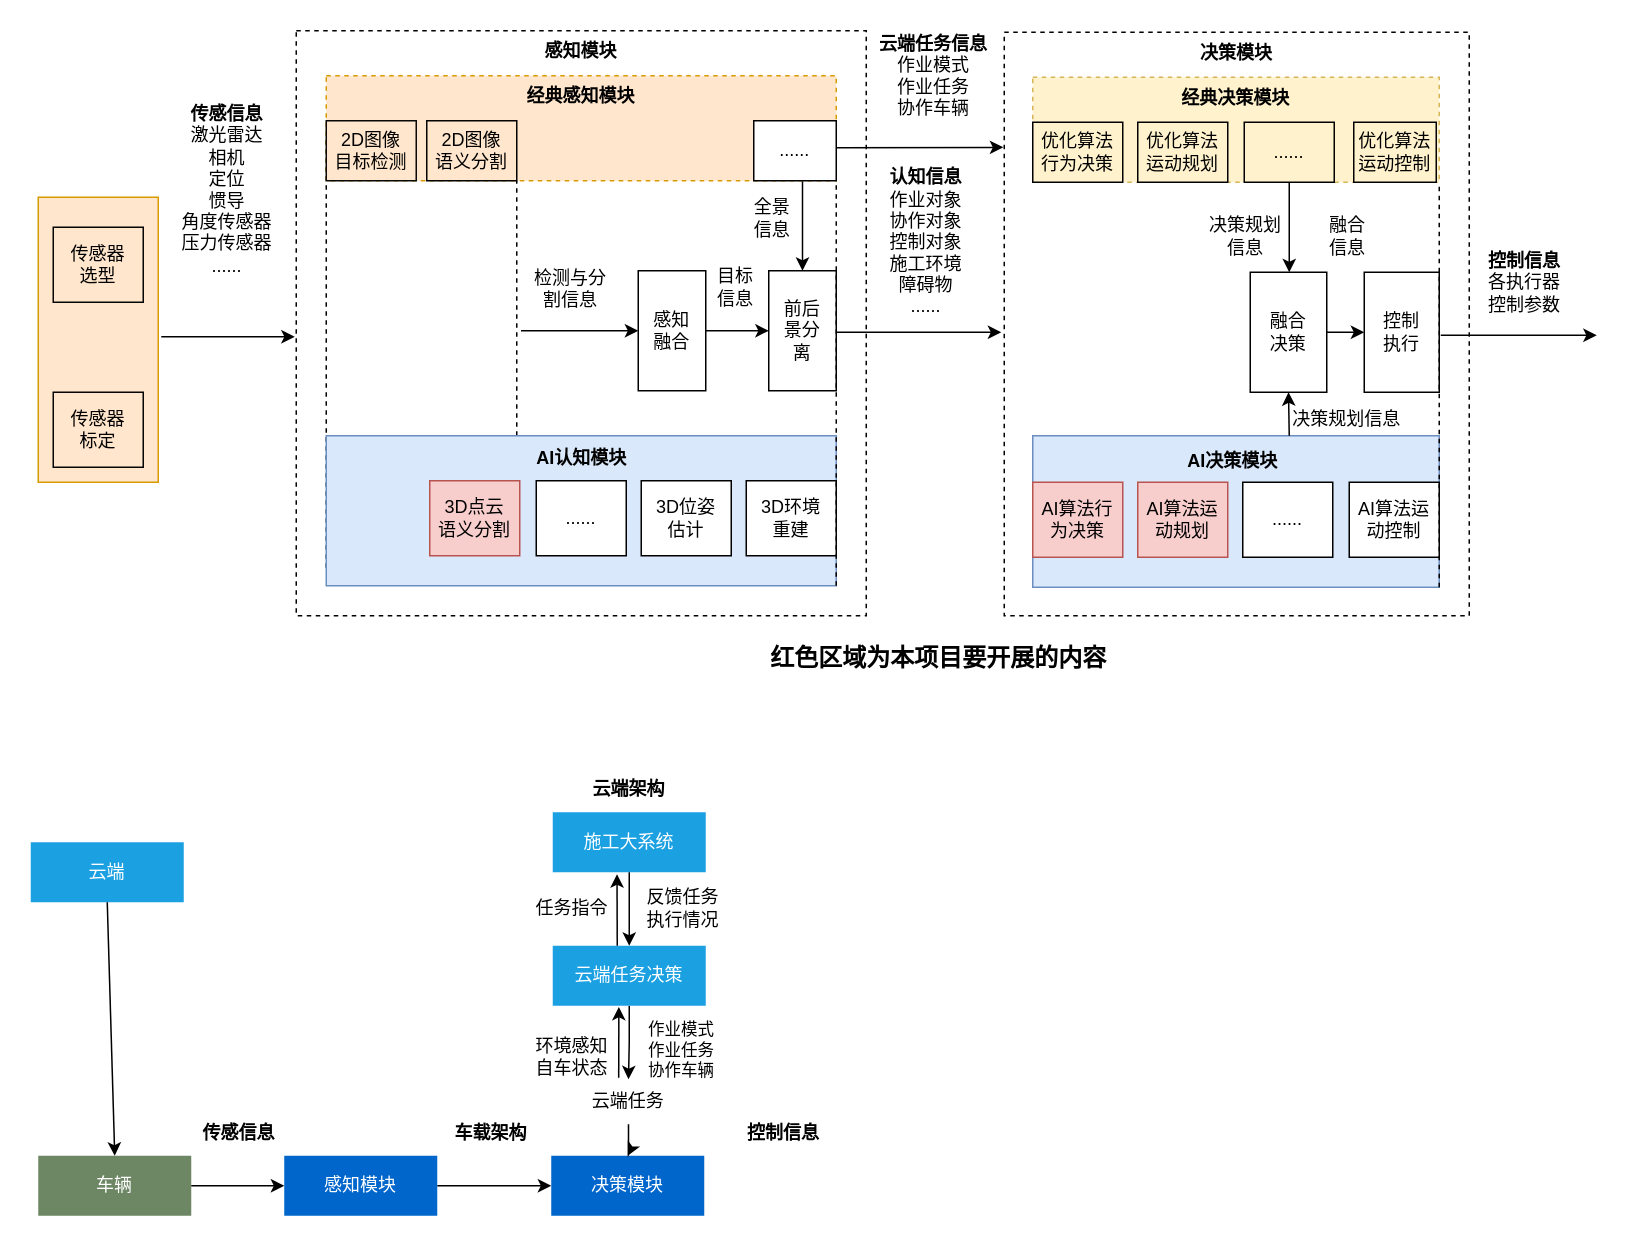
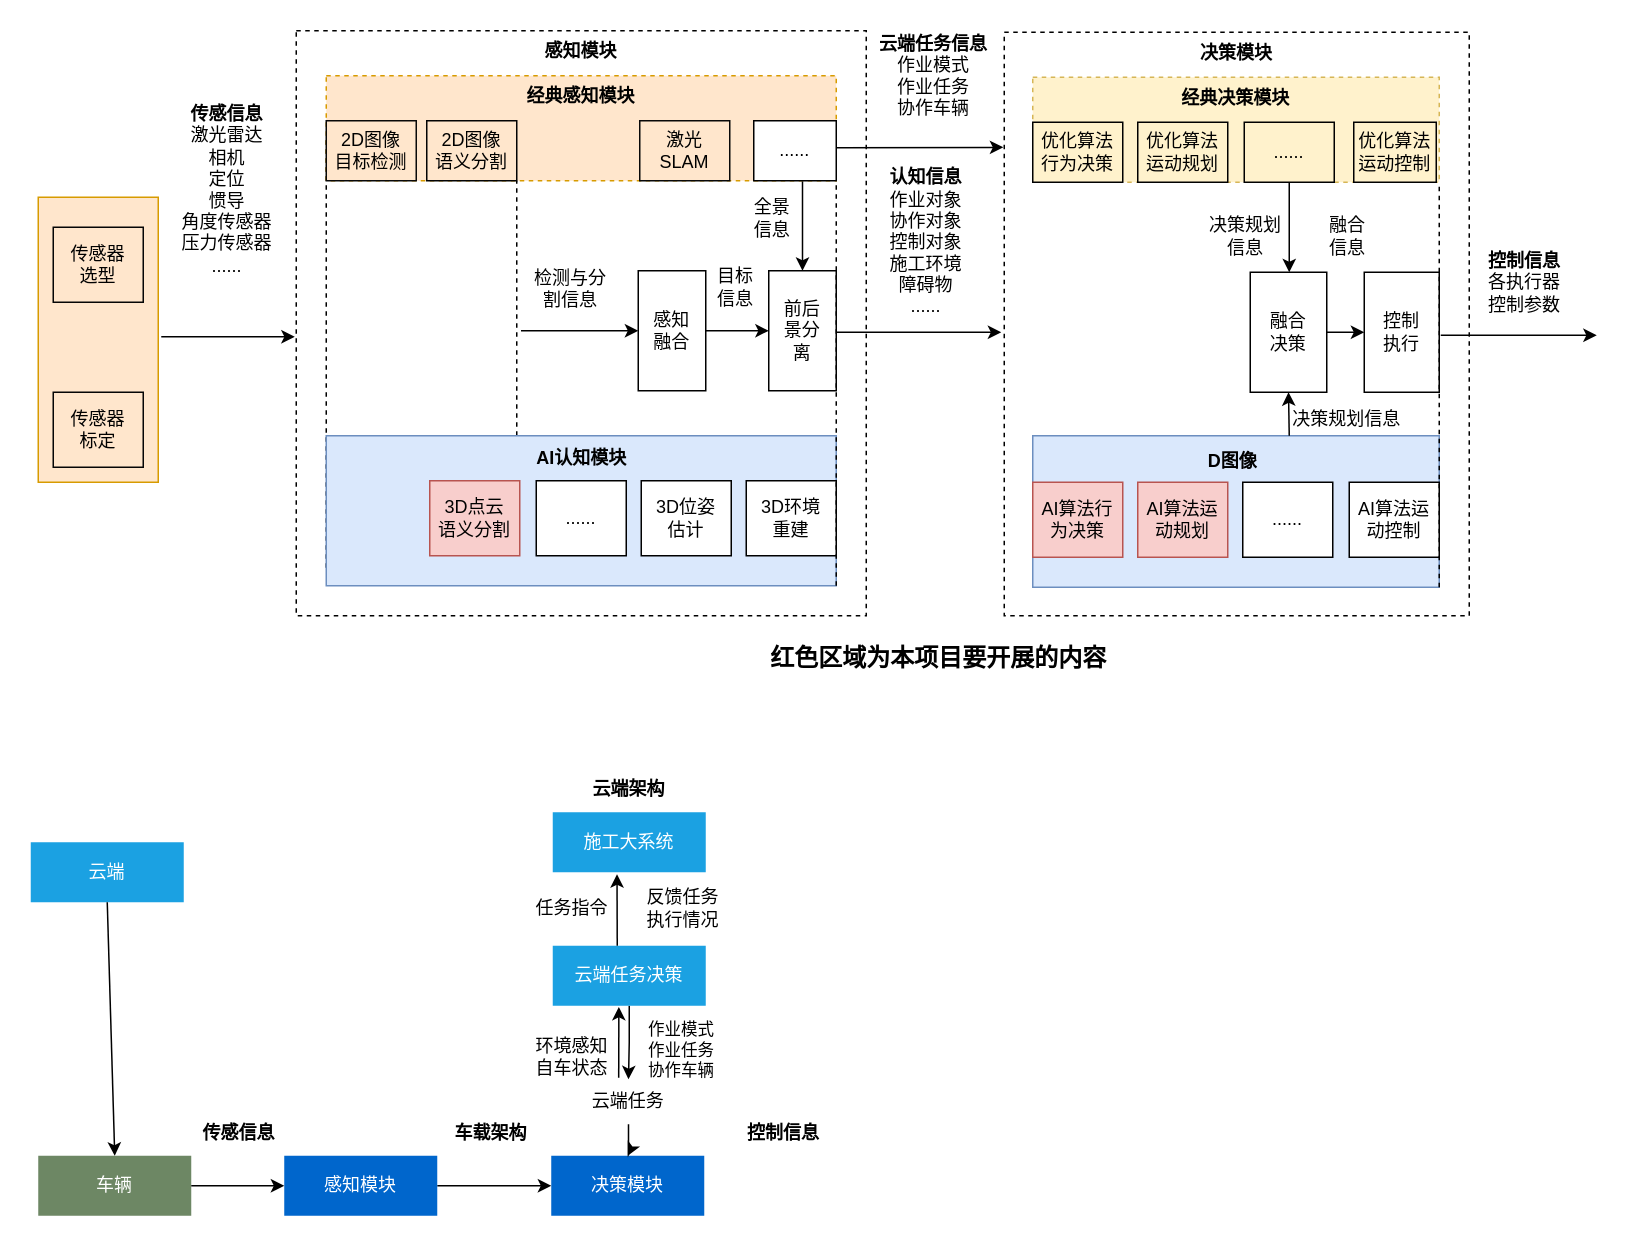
none -> (685, 151)
(1233, 461) -> (1233, 461)
(629, 904) -> none
